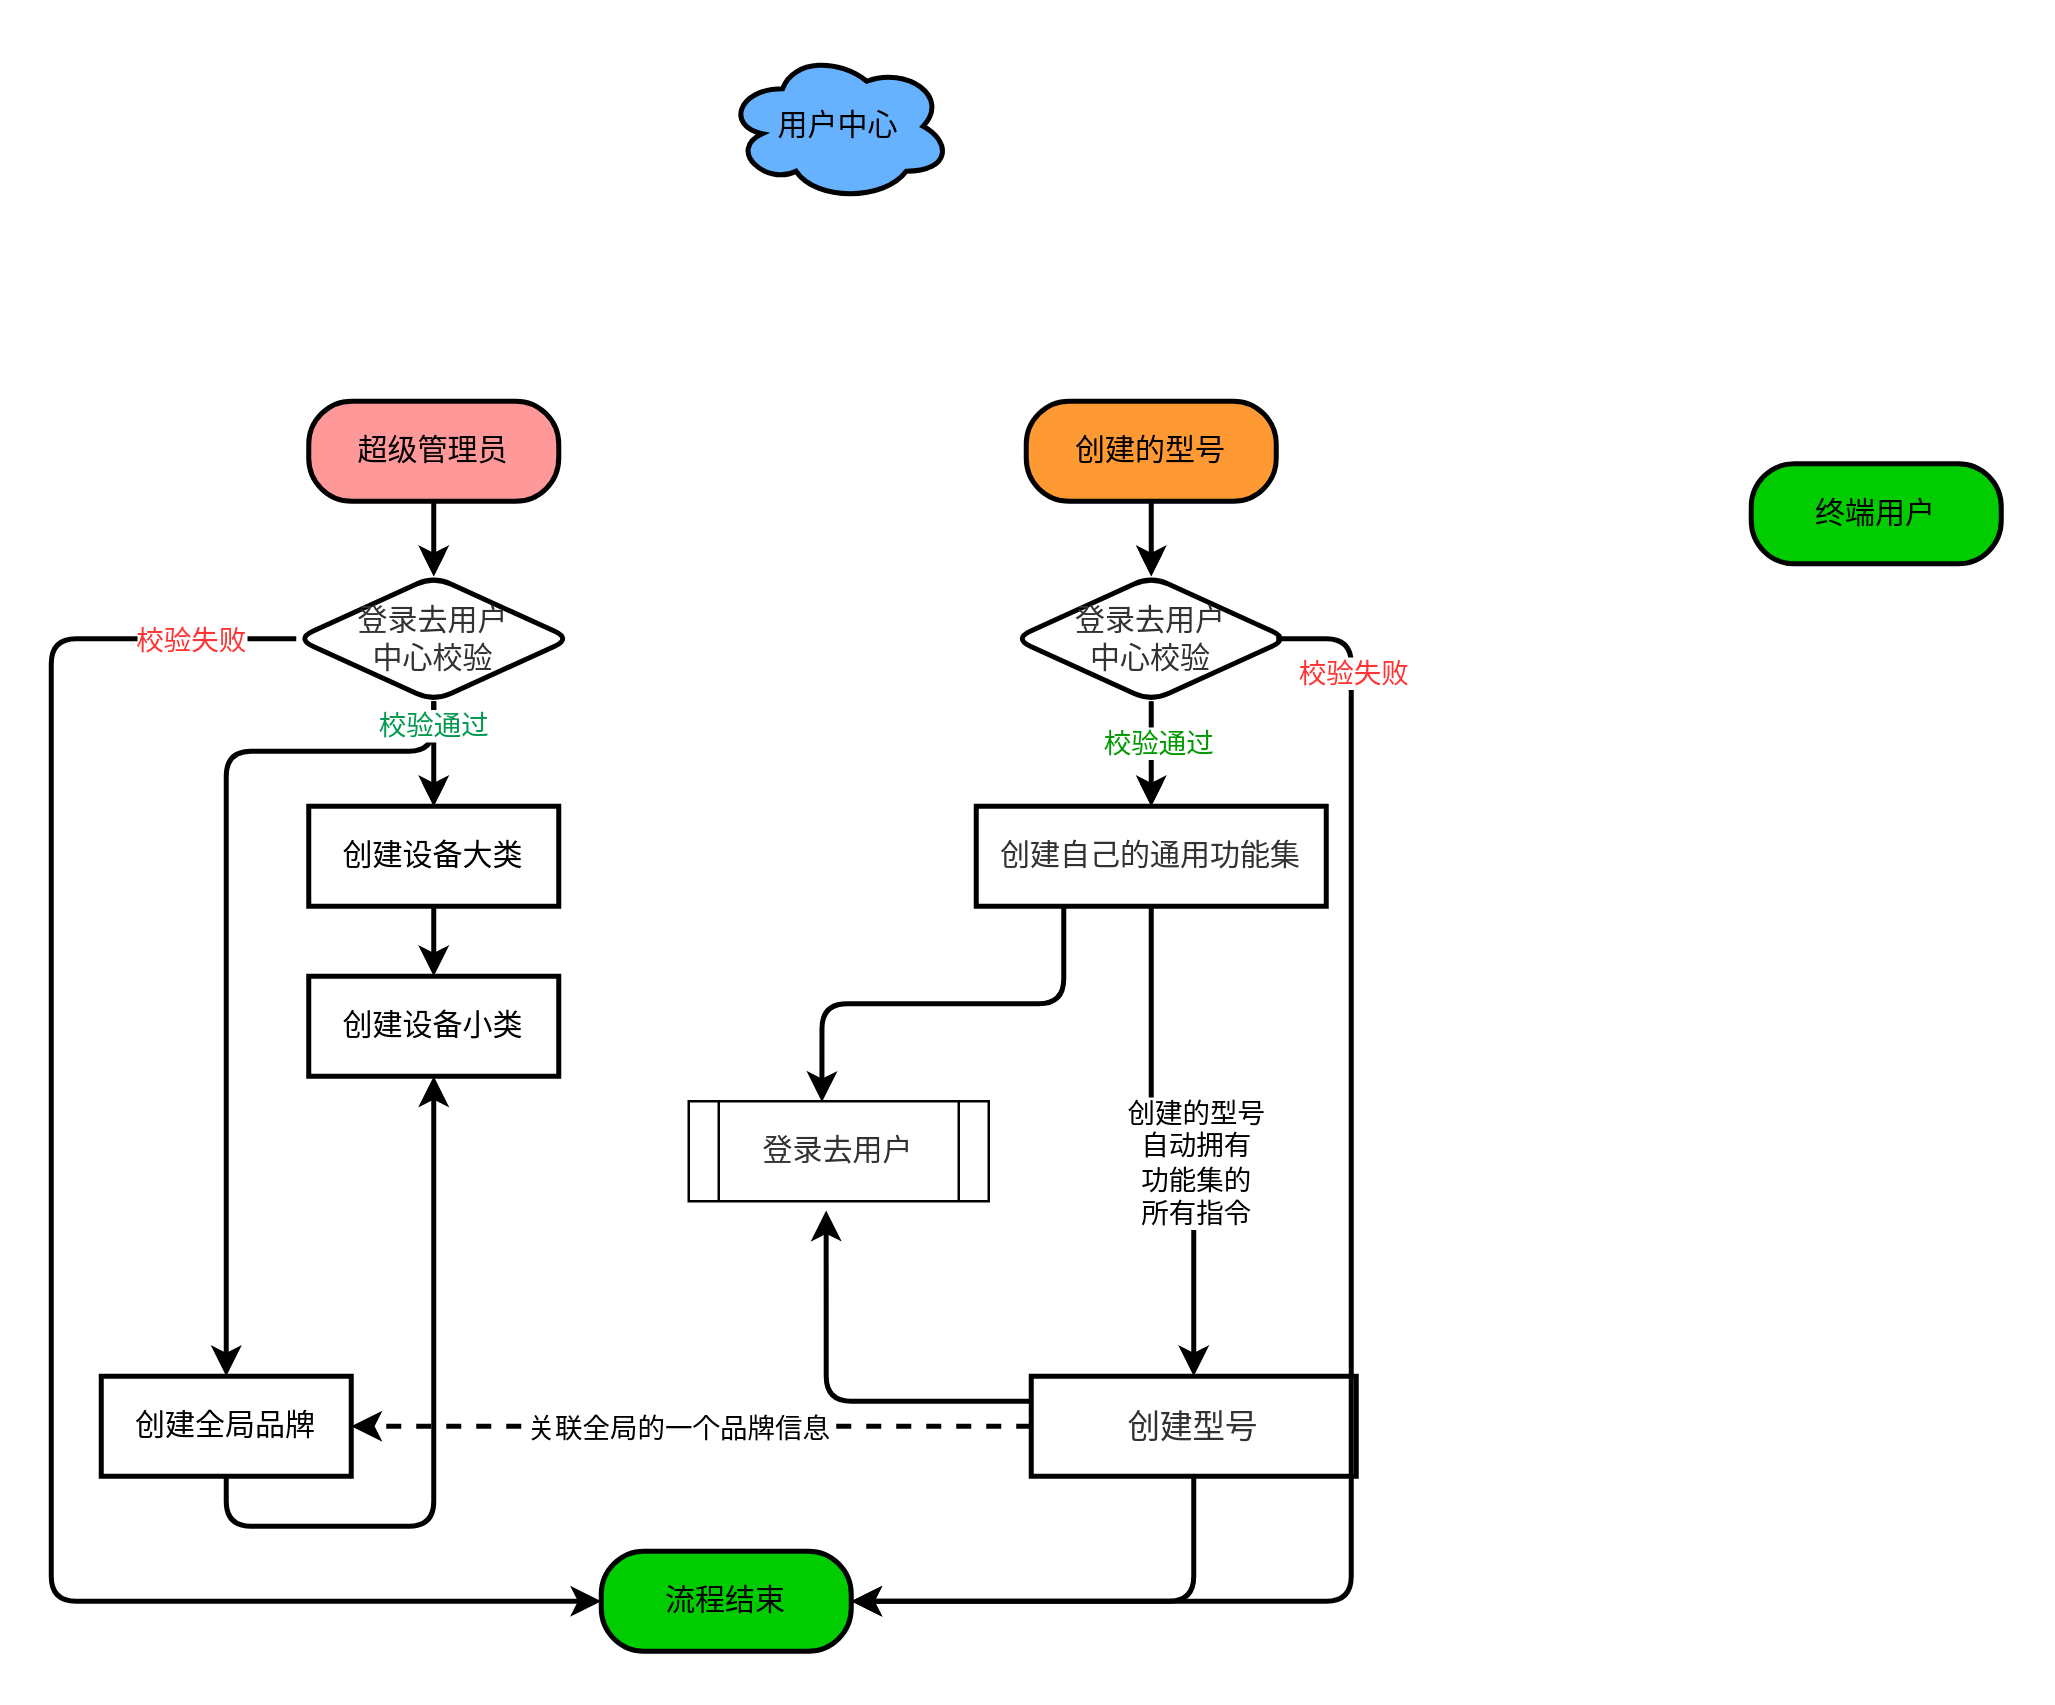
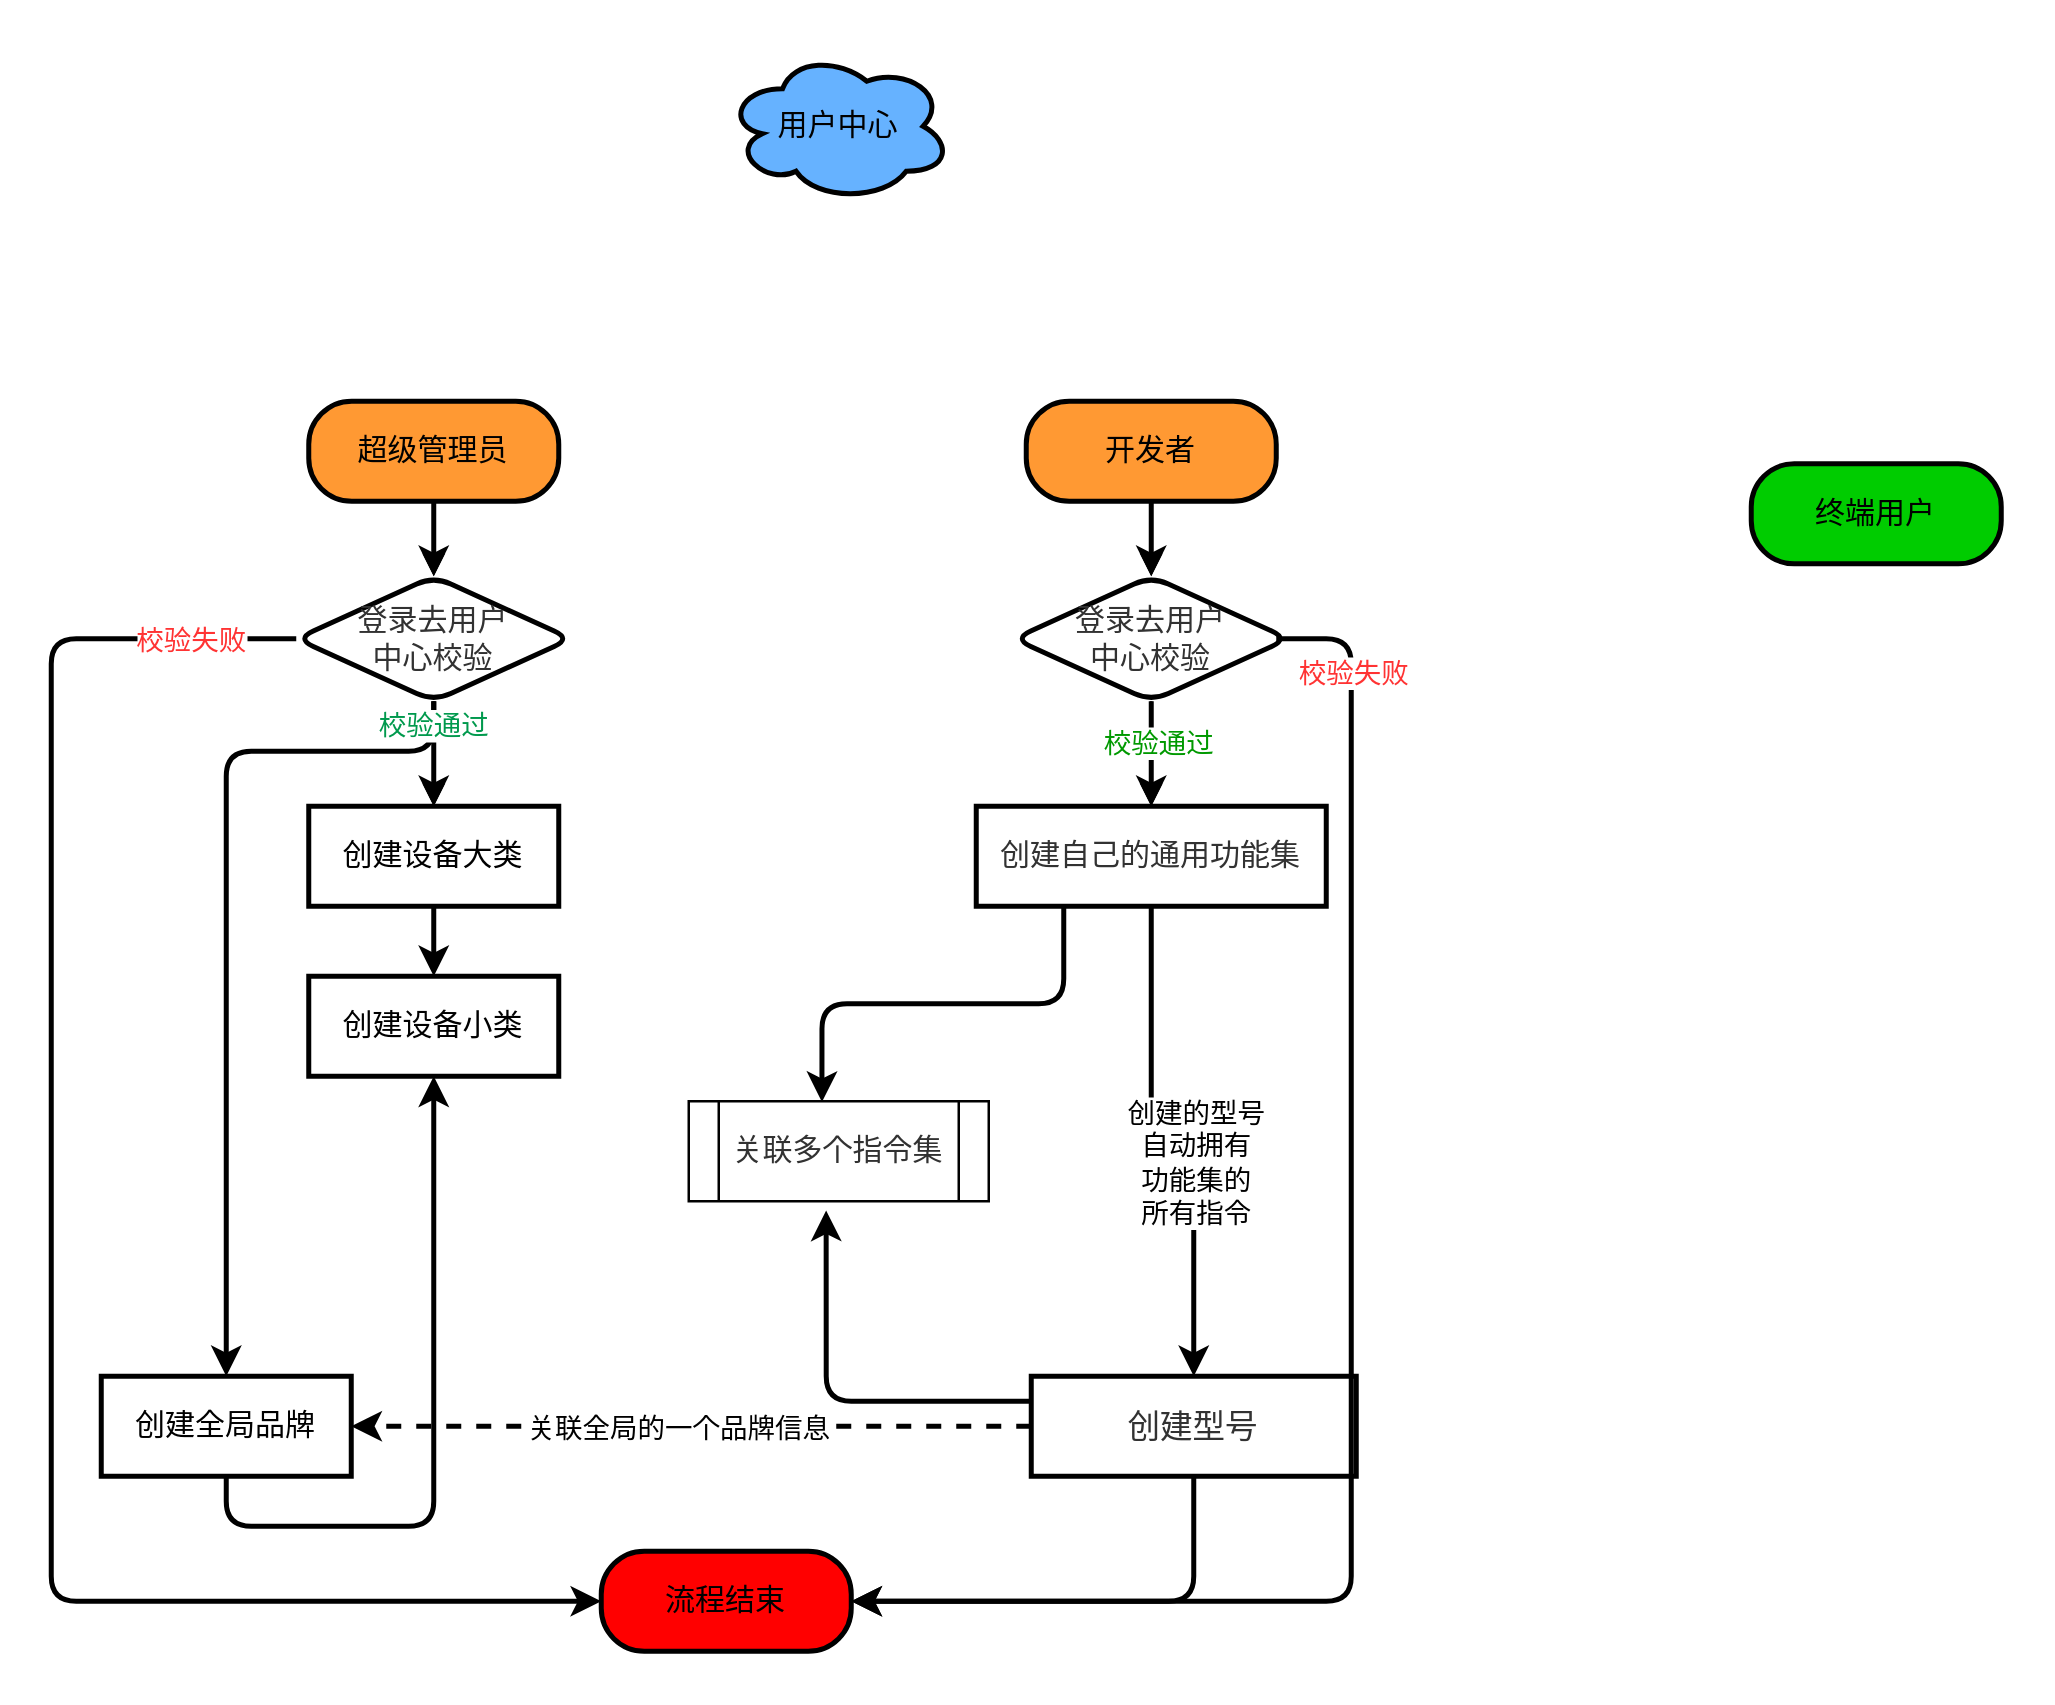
(434, 451) -> (434, 451)
(1151, 451) -> (1151, 451)
(839, 1151) -> (839, 1151)
(726, 1601) -> (726, 1601)
